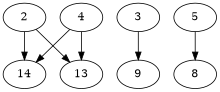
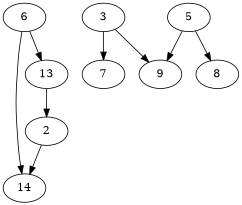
(81, 17) -> (24, 17)
(49, 42) -> (47, 99)
none -> (176, 42)
none -> (104, 74)
